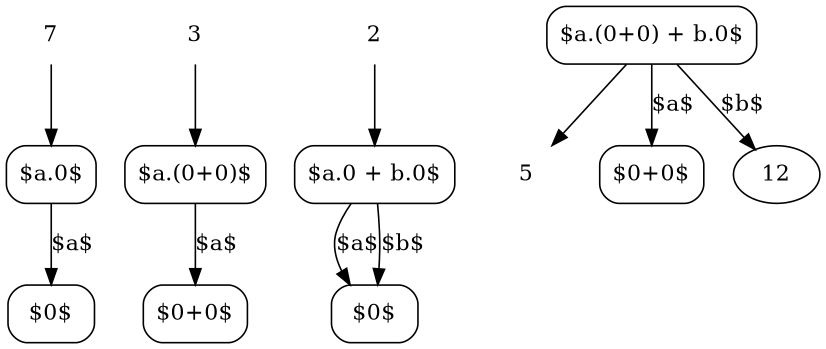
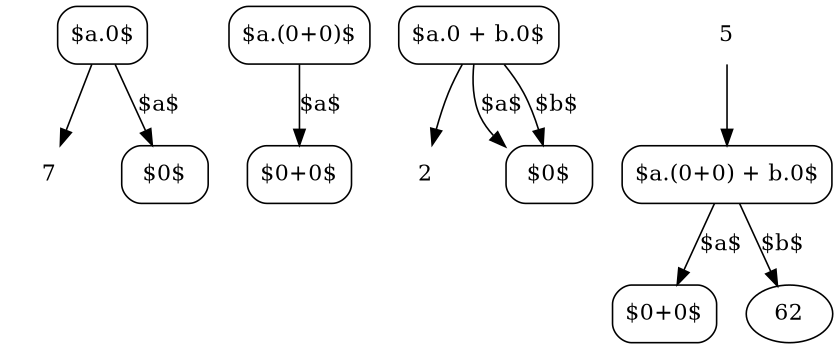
(195, 35) -> none
(51, 97) -> (79, 97)
(375, 97) -> (447, 96)
(595, 99) -> (727, 97)
(777, 175) -> (789, 314)
